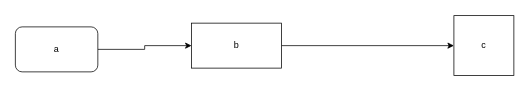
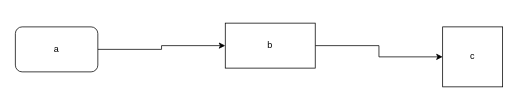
(237, 45) -> (270, 45)
(484, 45) -> (473, 57)
